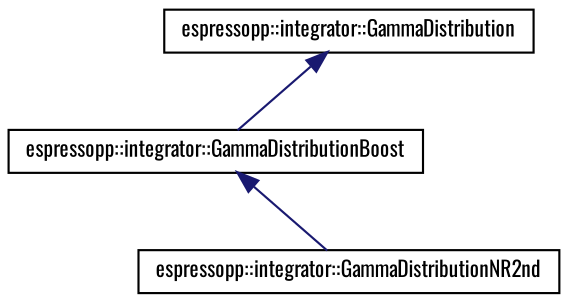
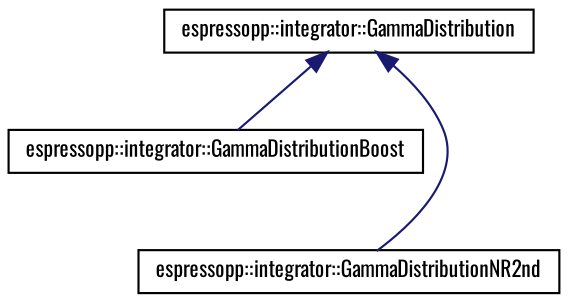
(291, 219) -> (446, 162)
